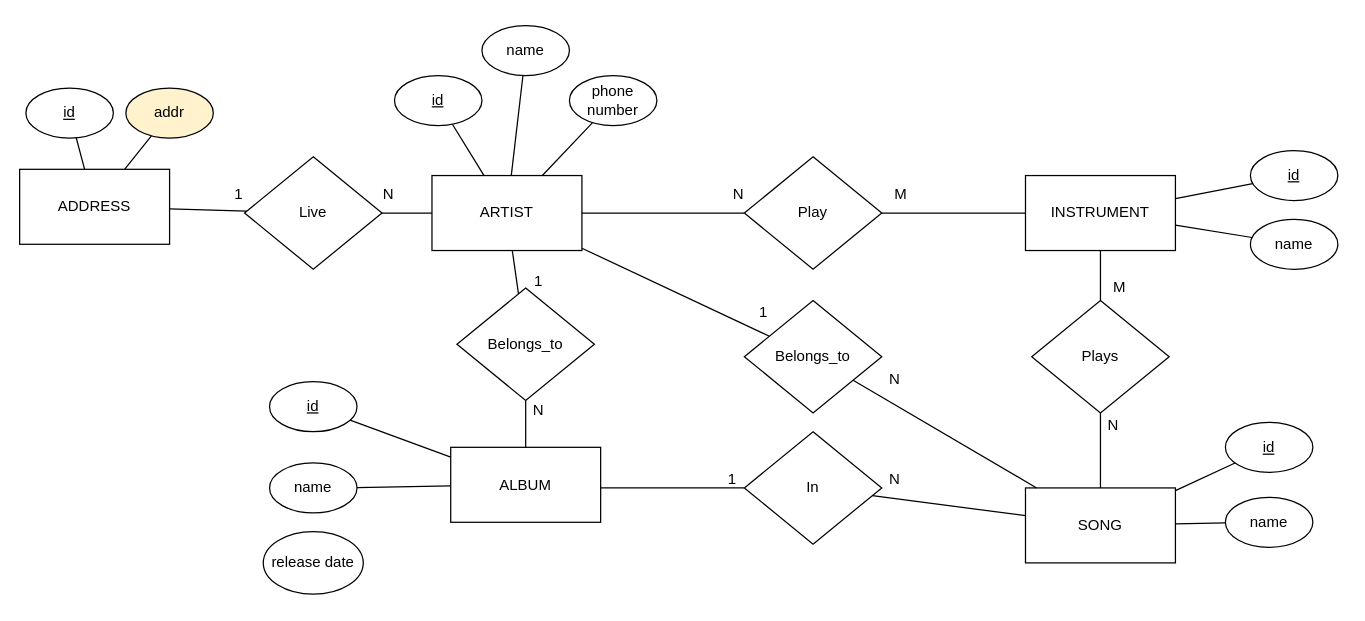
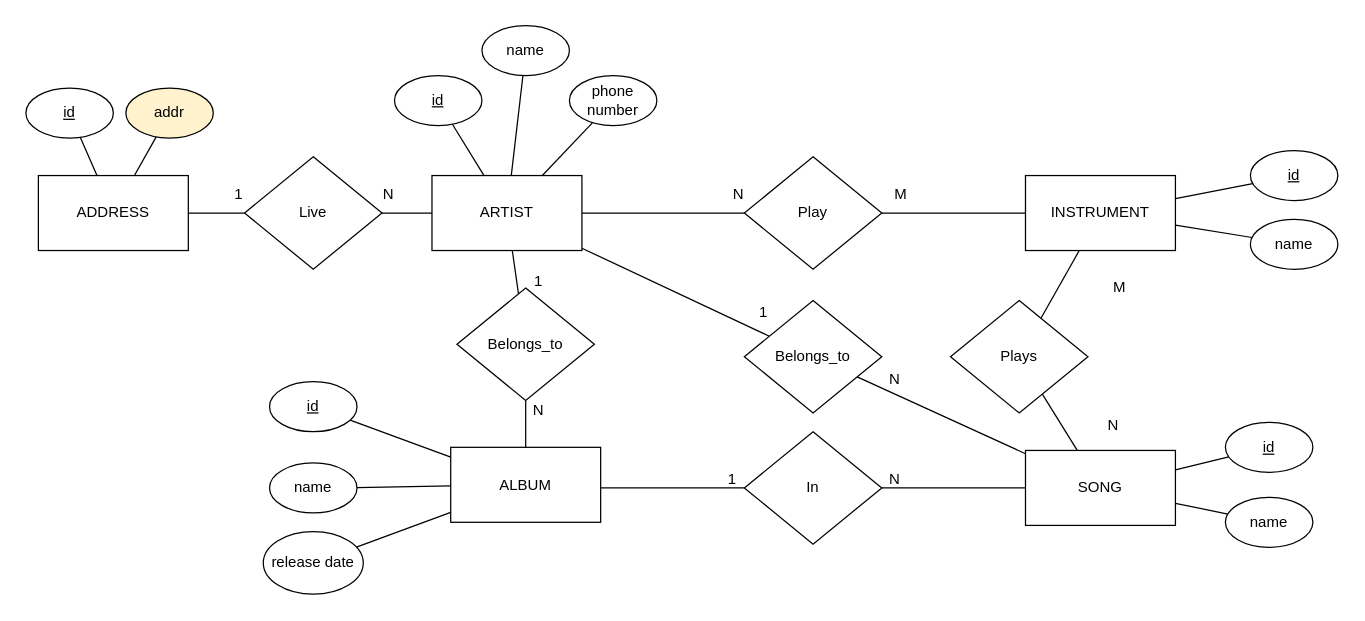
(94, 207) -> (113, 213)
(1101, 357) -> (1019, 357)
(1101, 526) -> (1101, 488)
none -> (403, 530)
